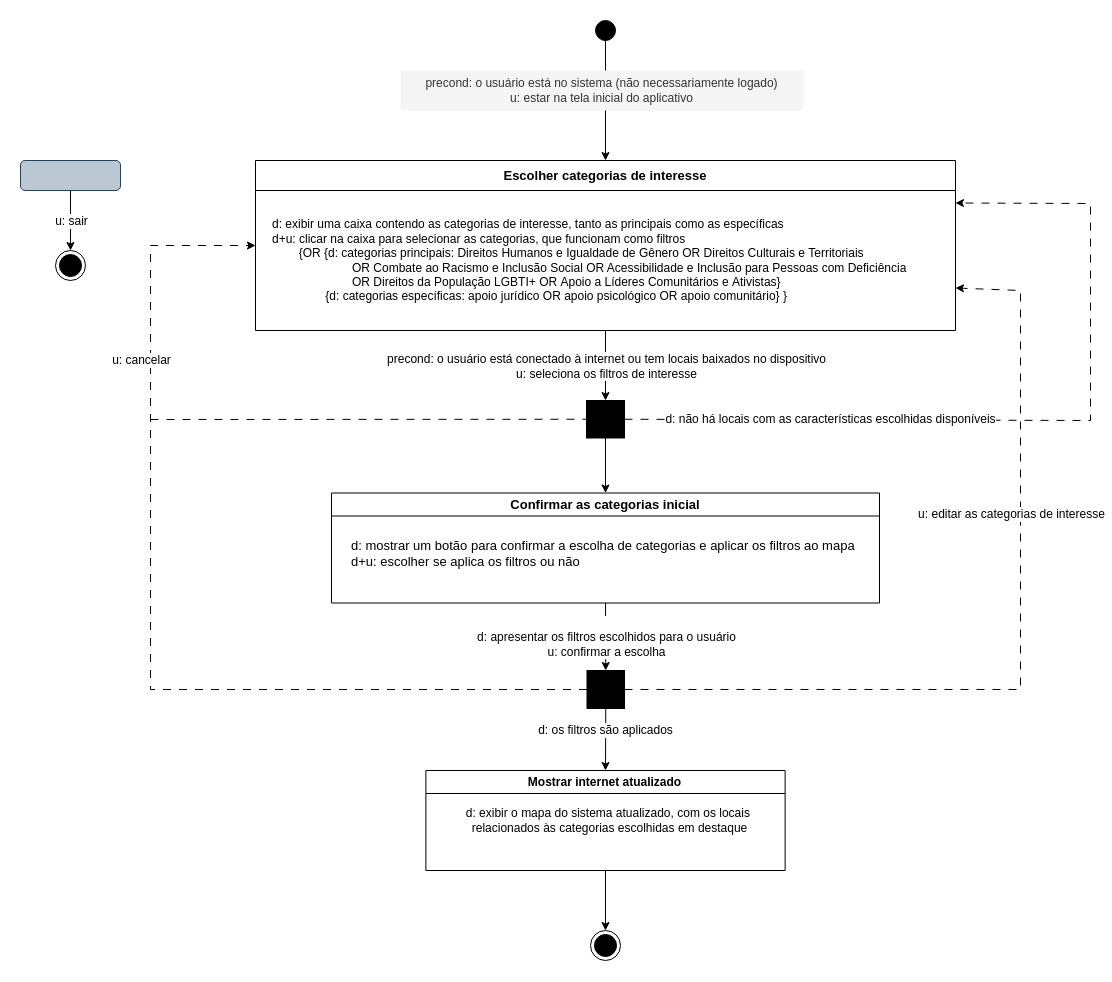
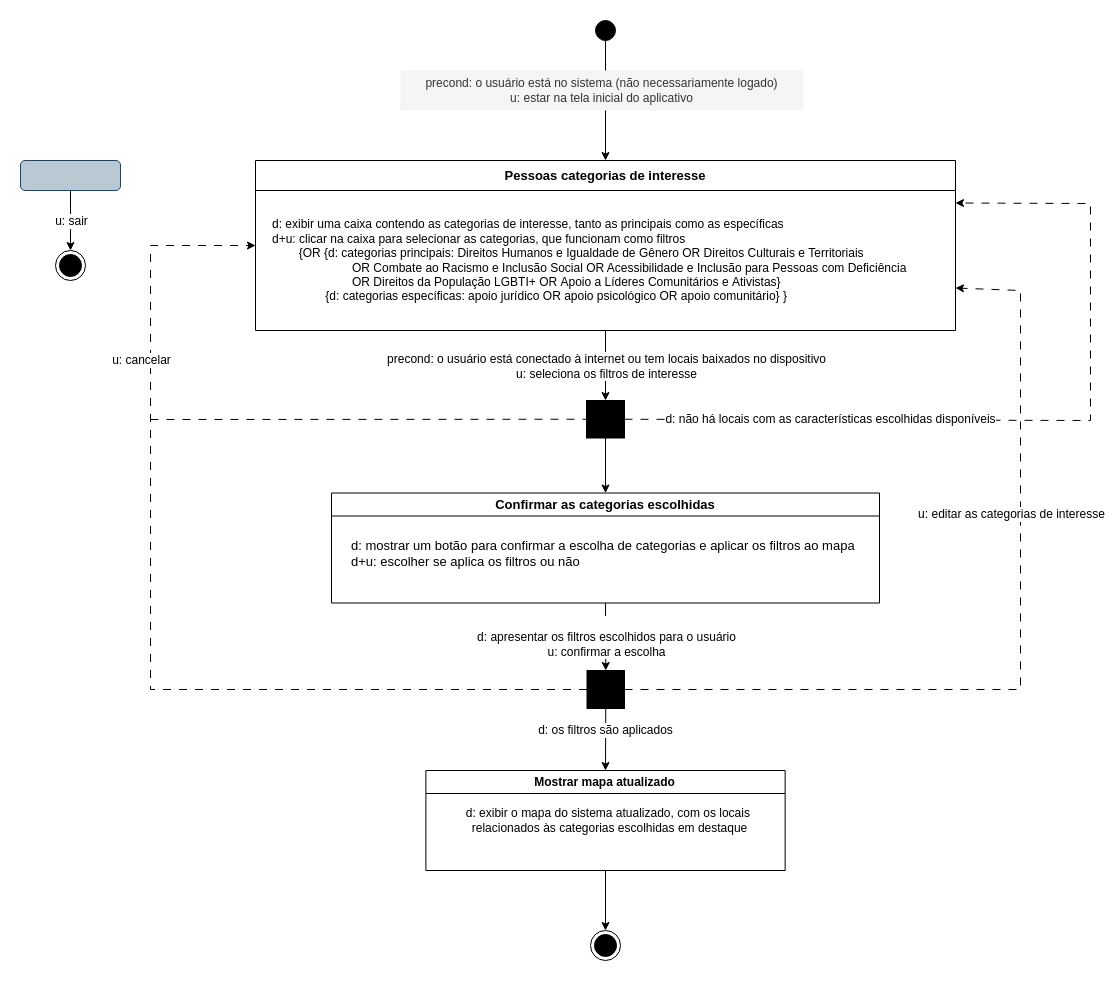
(606, 176) -> (606, 176)
(606, 505) -> (606, 505)
(605, 783) -> (605, 783)
